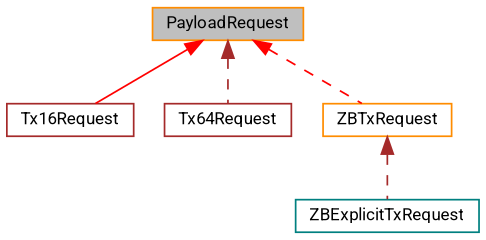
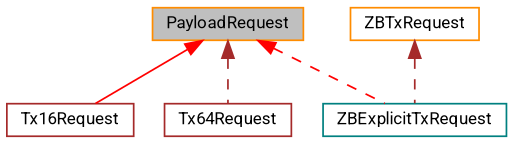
(315, 76) -> (329, 76)
